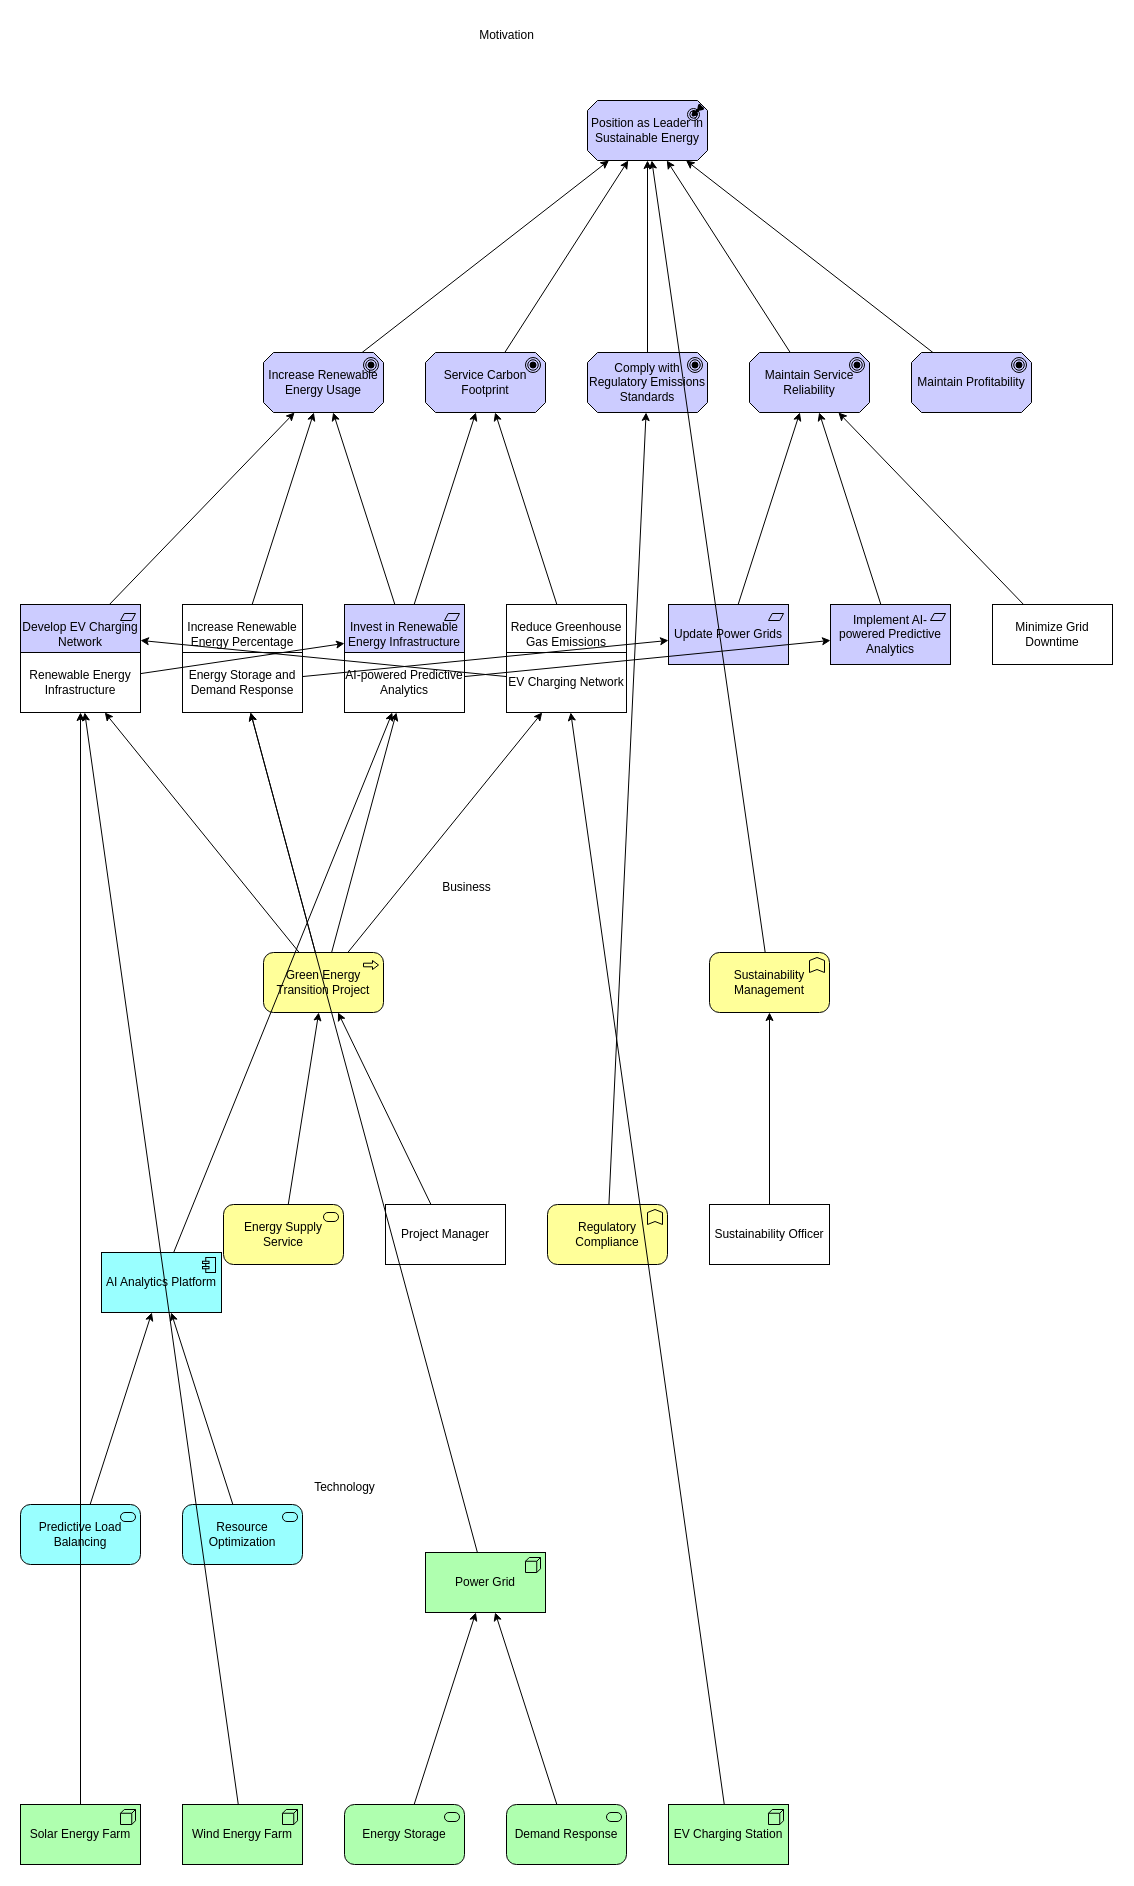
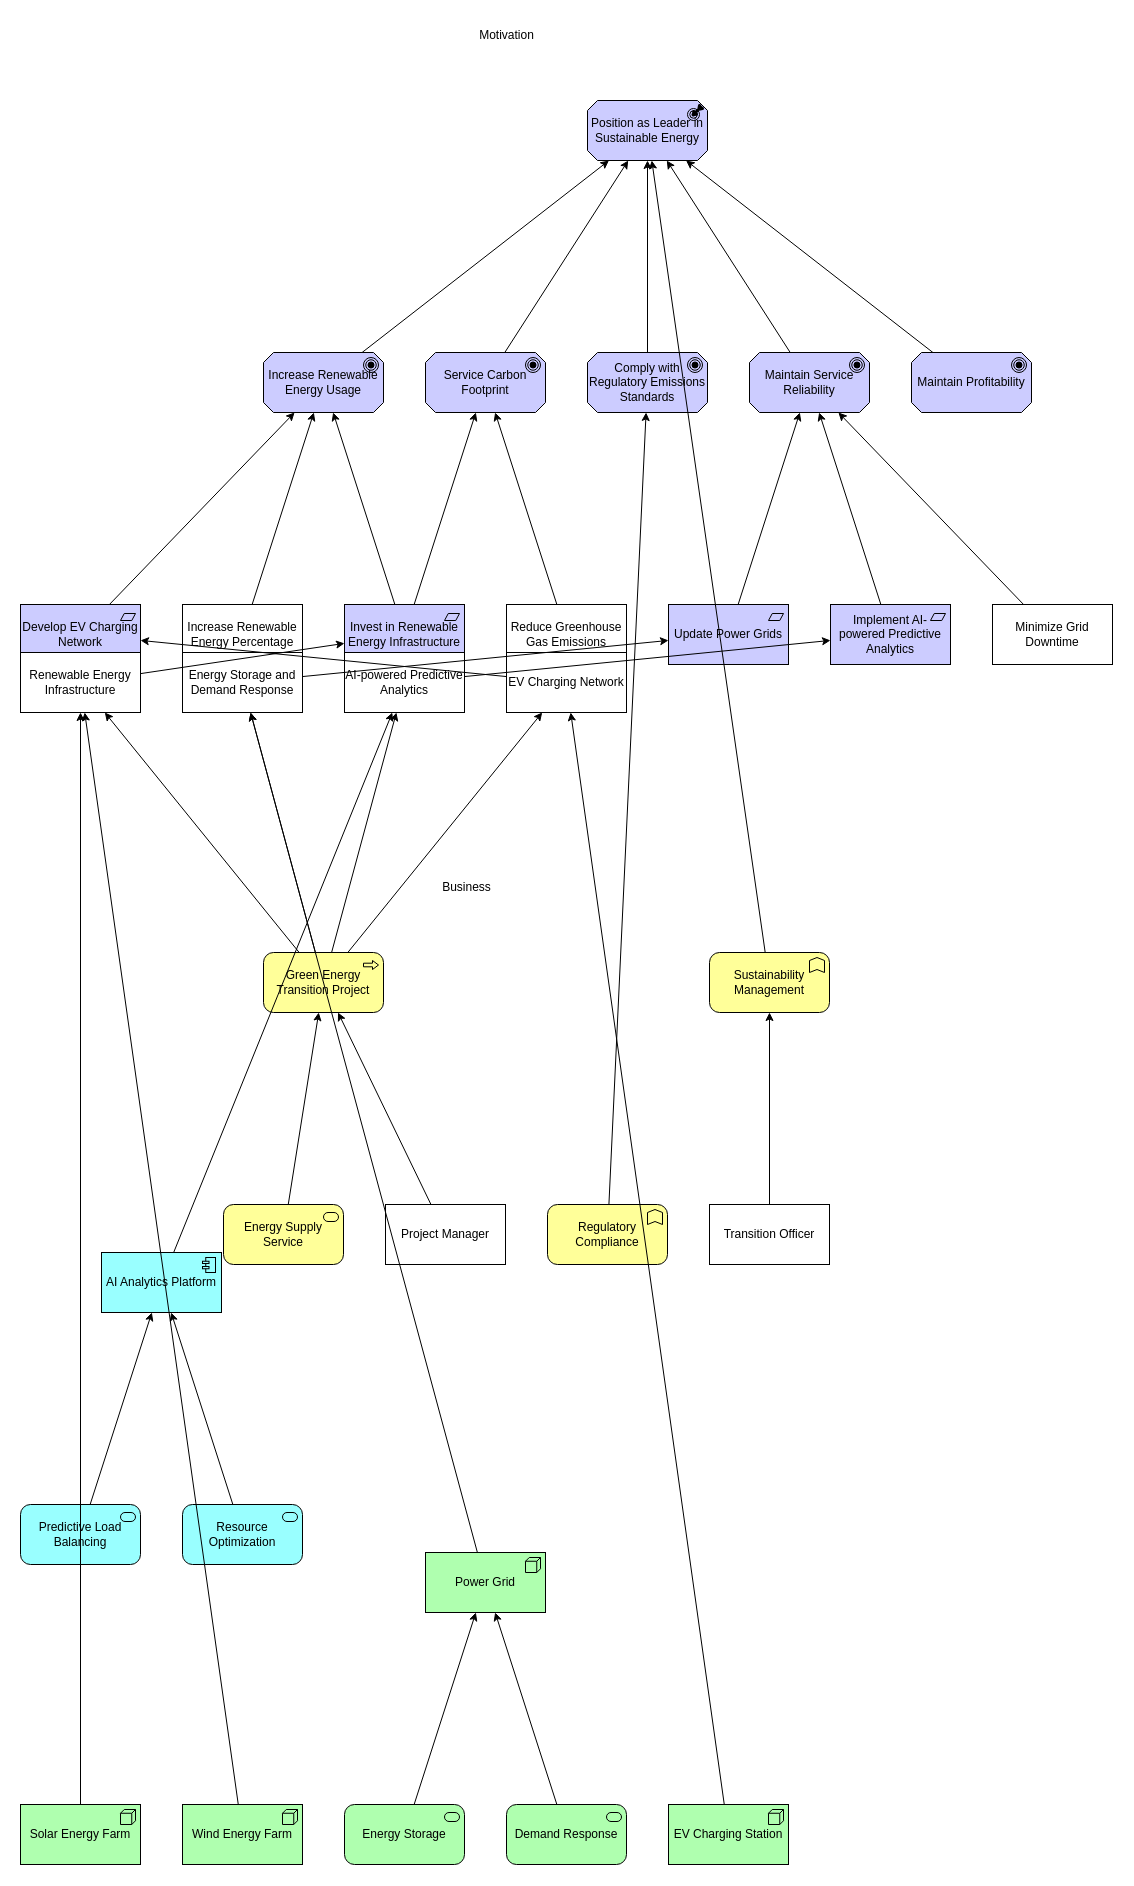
(770, 1235) -> (770, 1235)
(345, 1488) -> none
